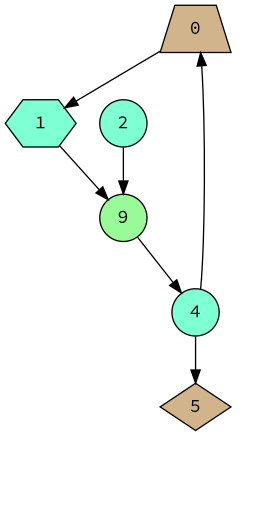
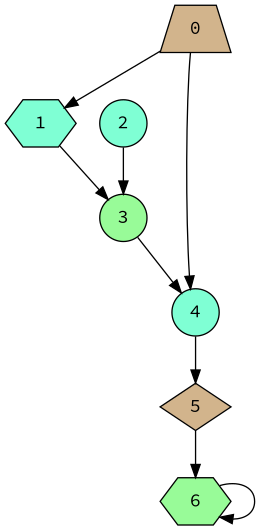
(204, 178) -> (187, 164)
(123, 218) -> (123, 218)
none -> (196, 501)
